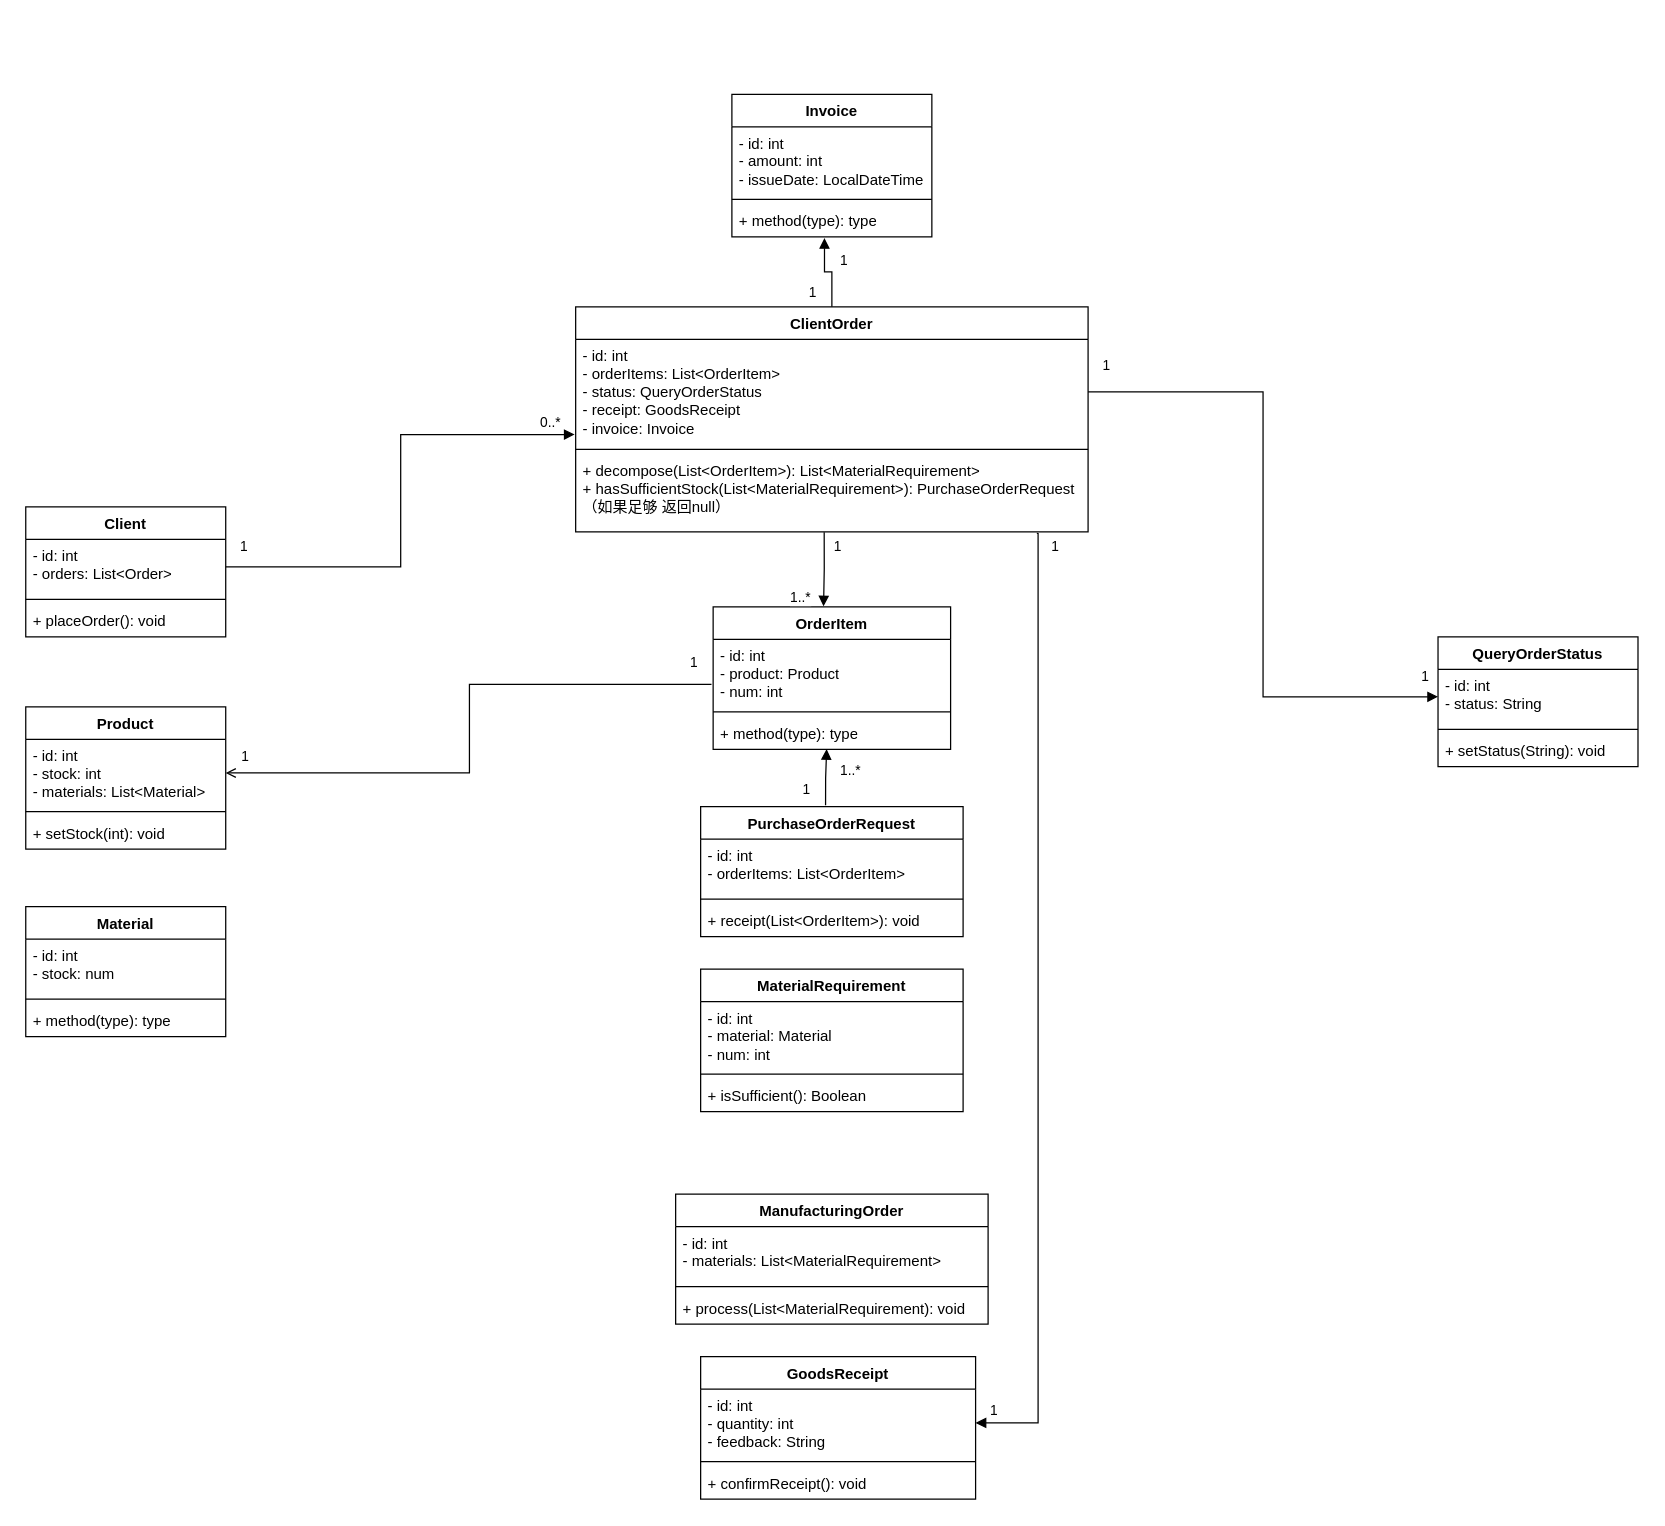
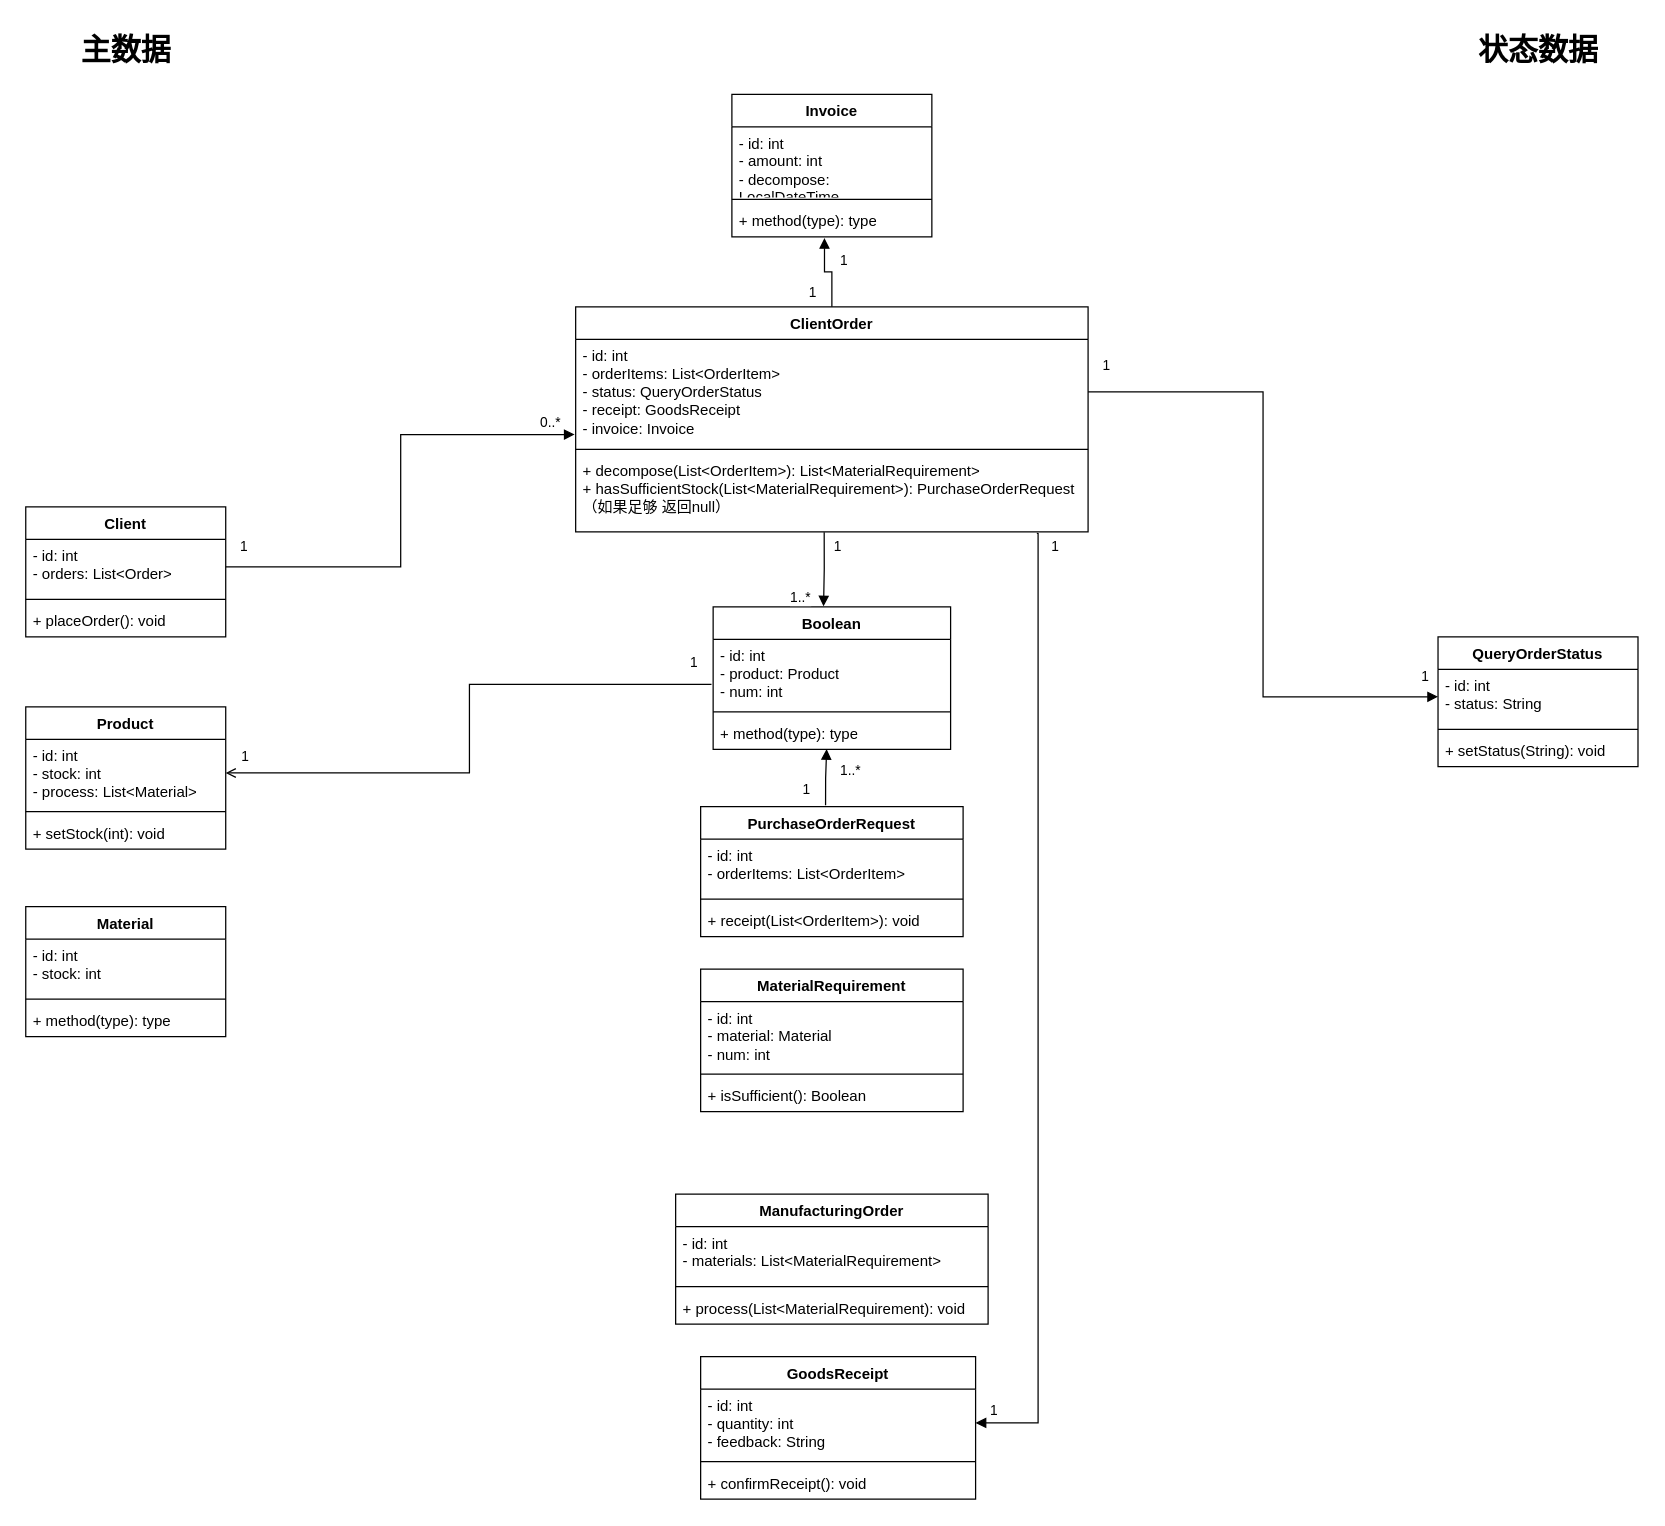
none -> (126, 51)
none -> (1538, 51)
(833, 172) -> (833, 172)
(832, 625) -> (832, 625)
(127, 784) -> (126, 775)
(78, 966) -> (76, 966)
